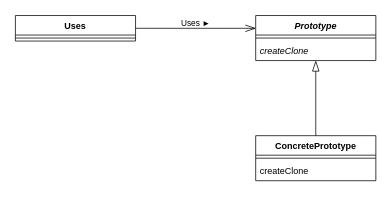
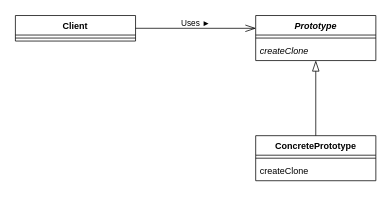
(75, 26) -> (75, 26)
